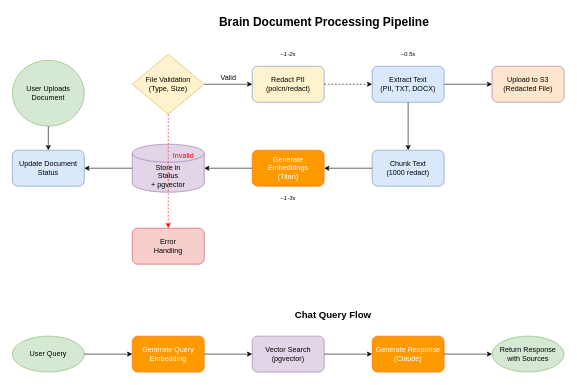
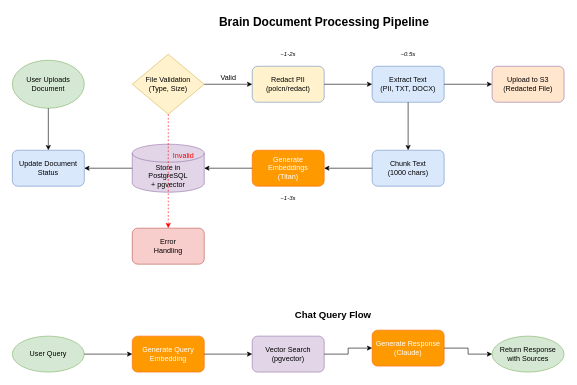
(346, 84) -> (346, 84)
(48, 93) -> (48, 84)
(408, 168) -> (408, 168)
(168, 176) -> (168, 176)
(408, 354) -> (408, 348)
